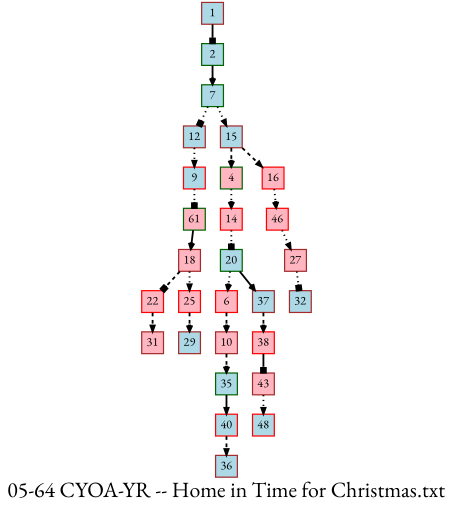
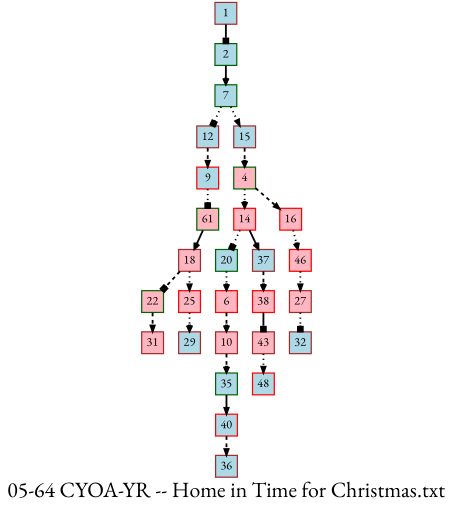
(194, 154) -> (208, 154)
(250, 155) -> (265, 197)
(245, 278) -> (253, 237)
(153, 302) -> (153, 302)
(190, 319) -> (190, 319)
